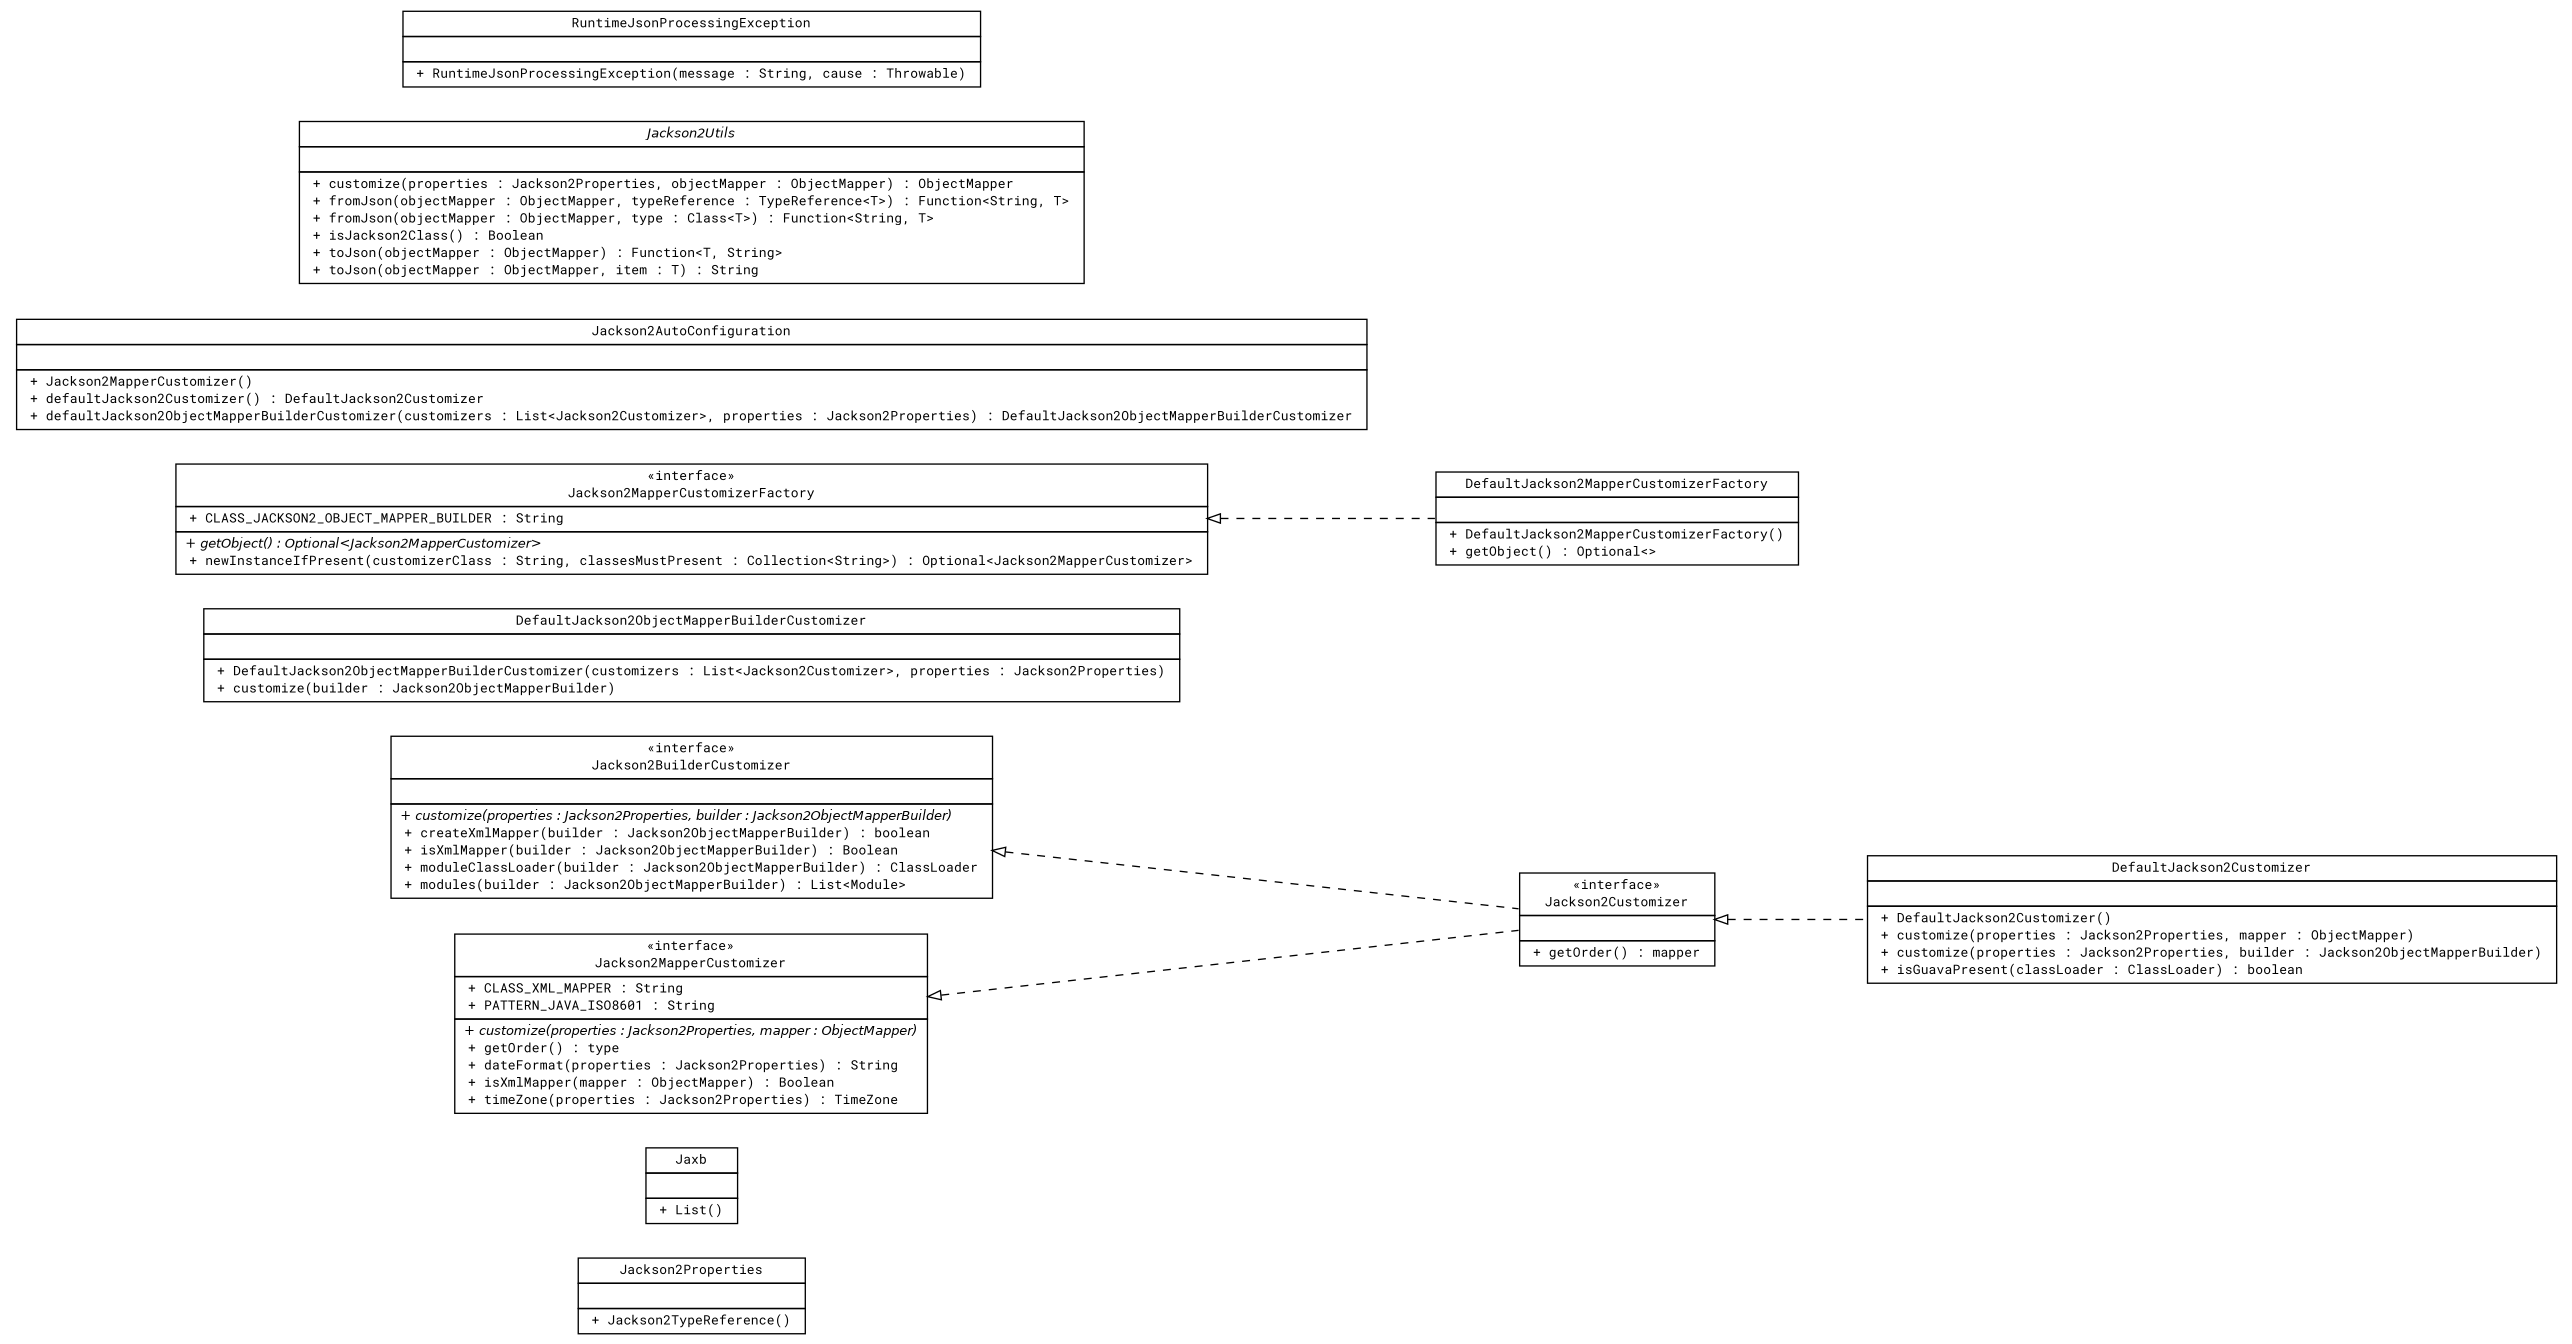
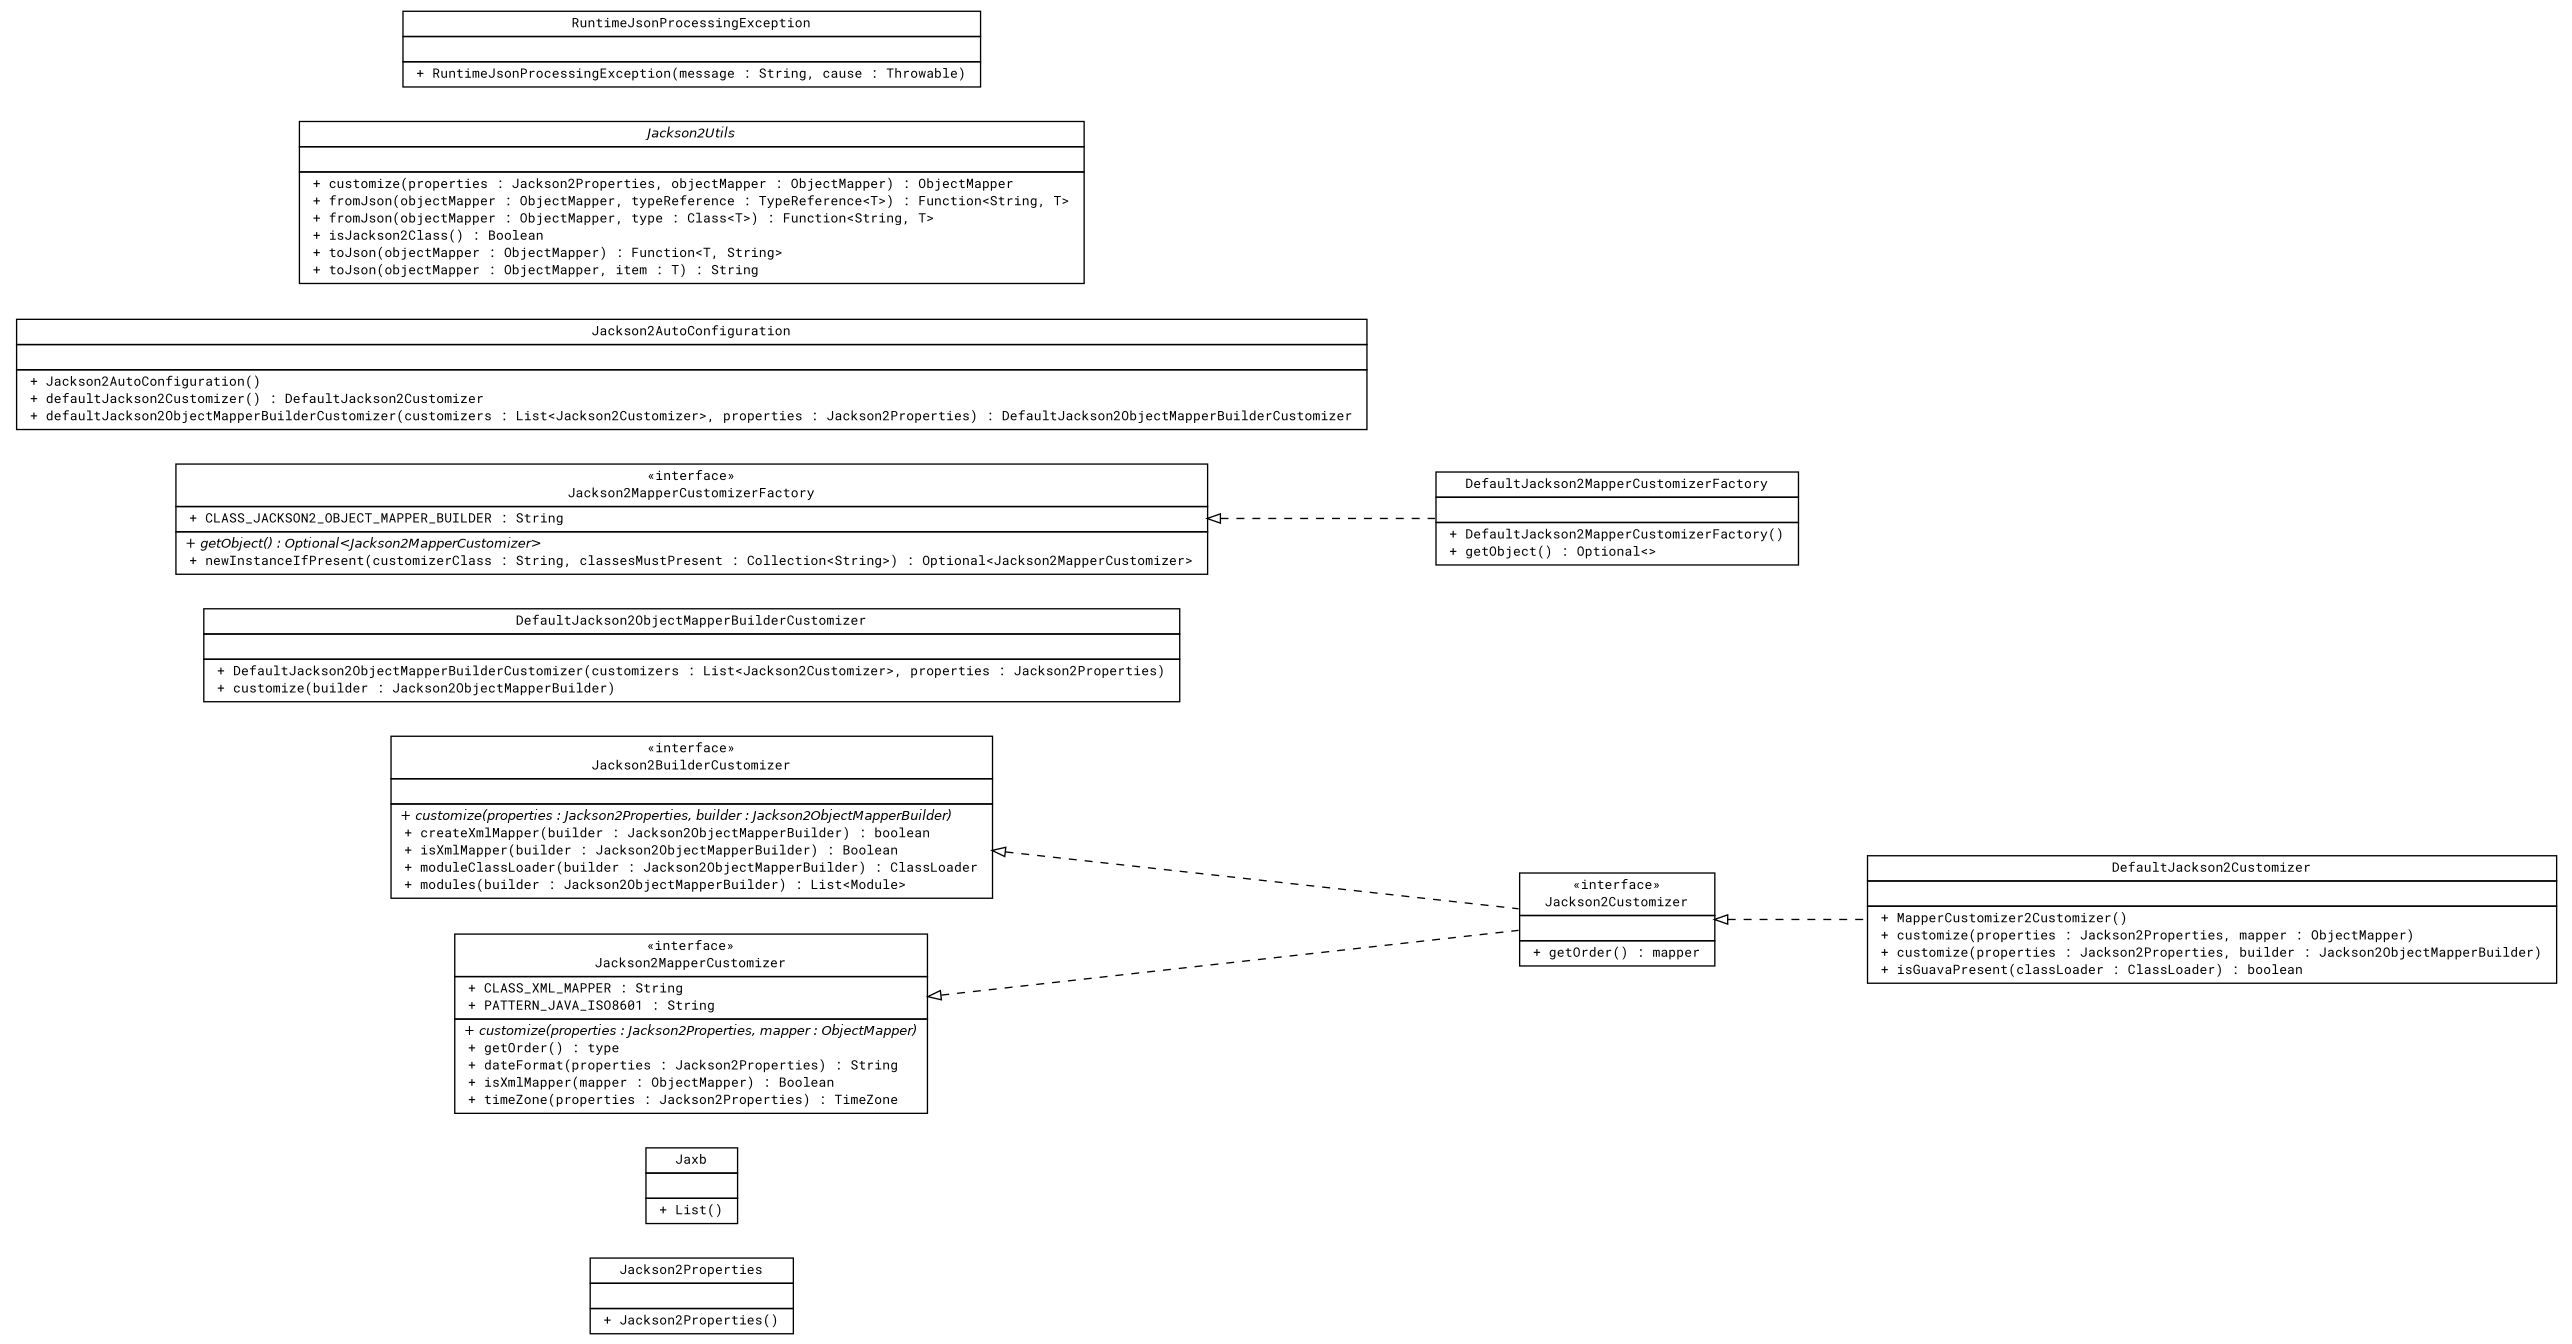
(142, 382) -> (146, 382)
(1997, 918) -> (2005, 918)
(692, 1320) -> (692, 1320)
